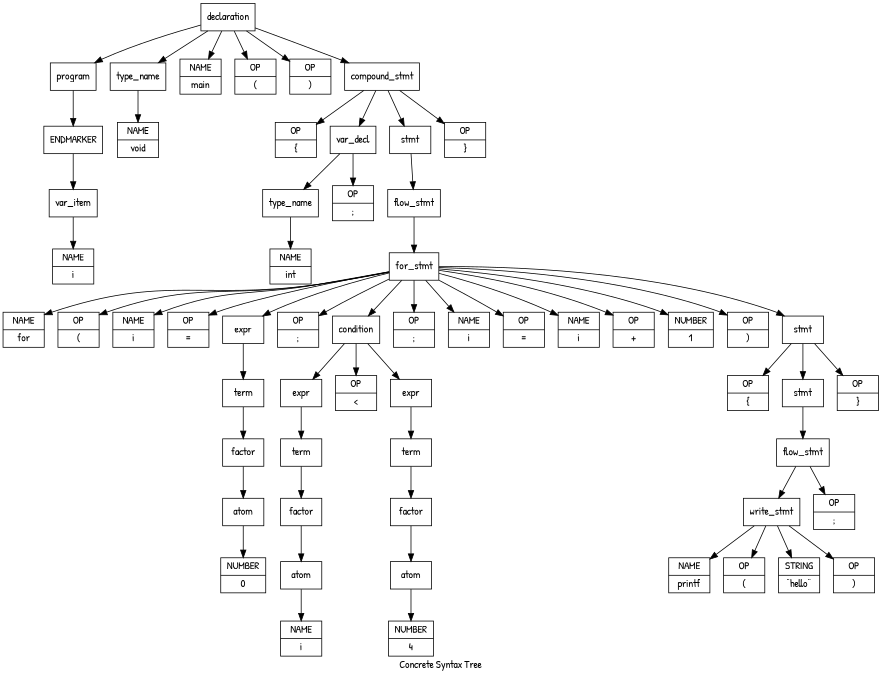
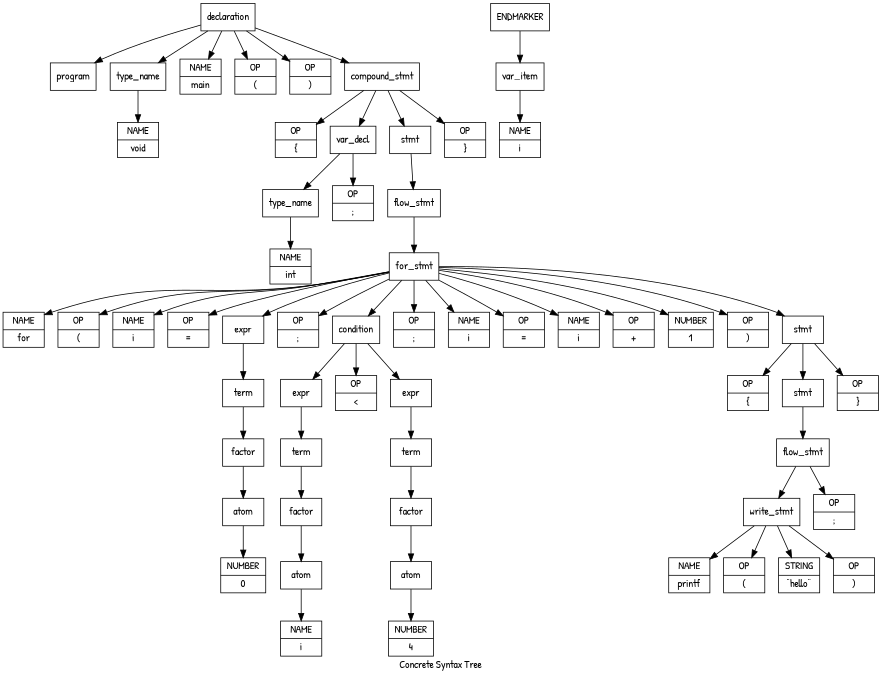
(73, 104) -> none
